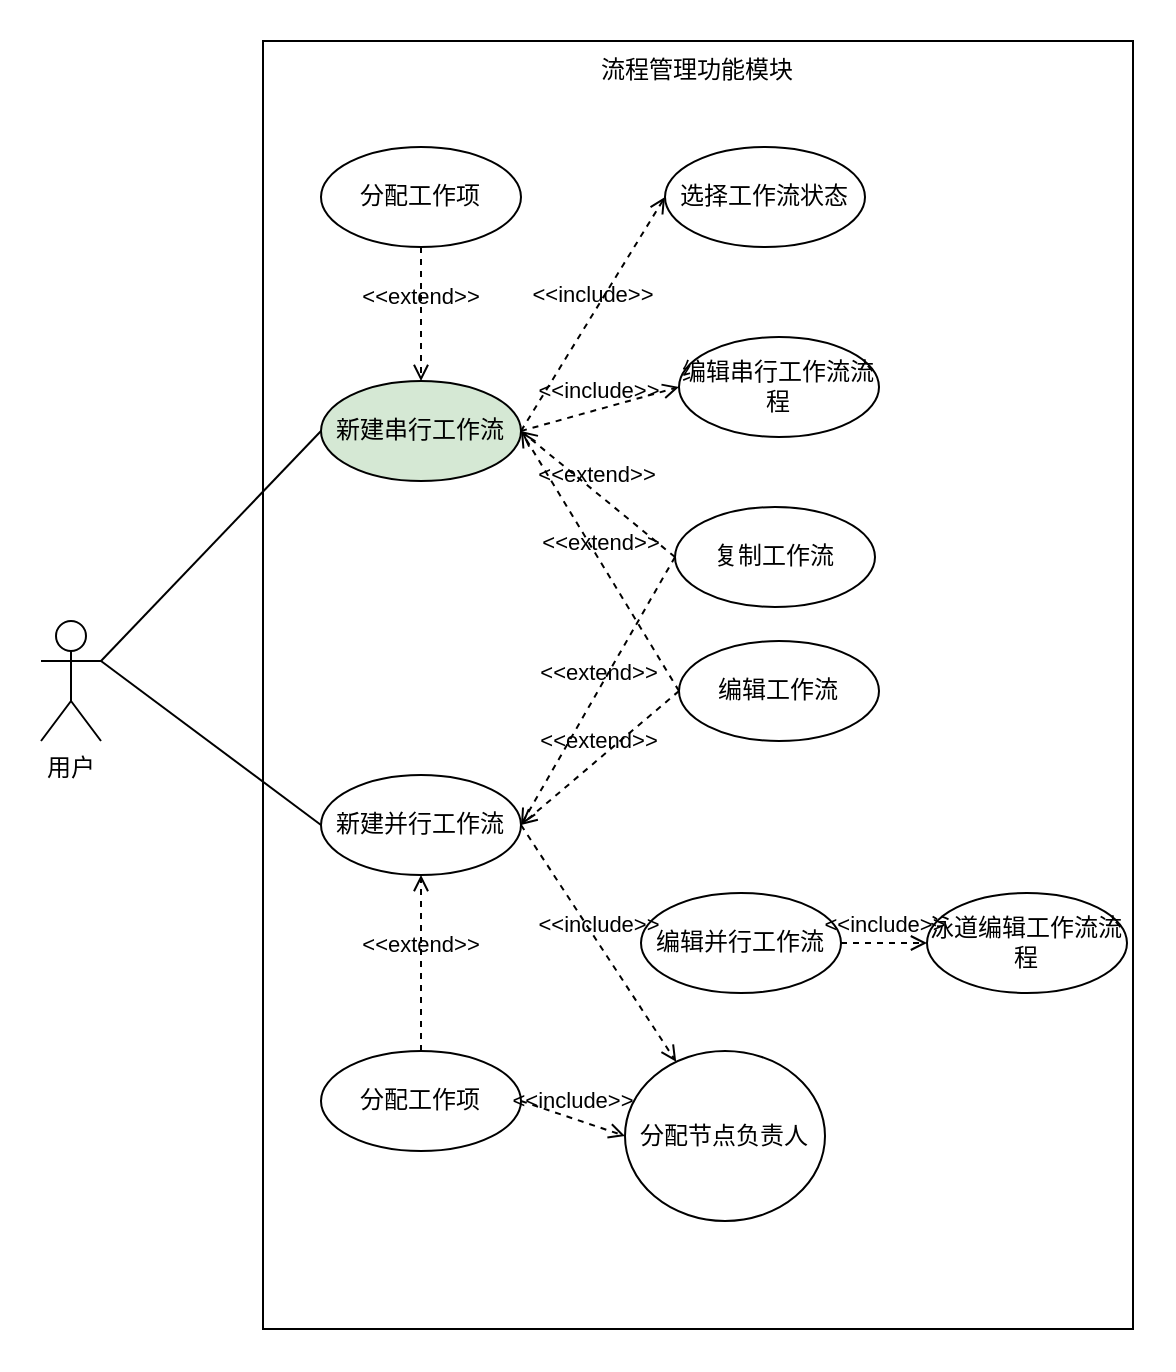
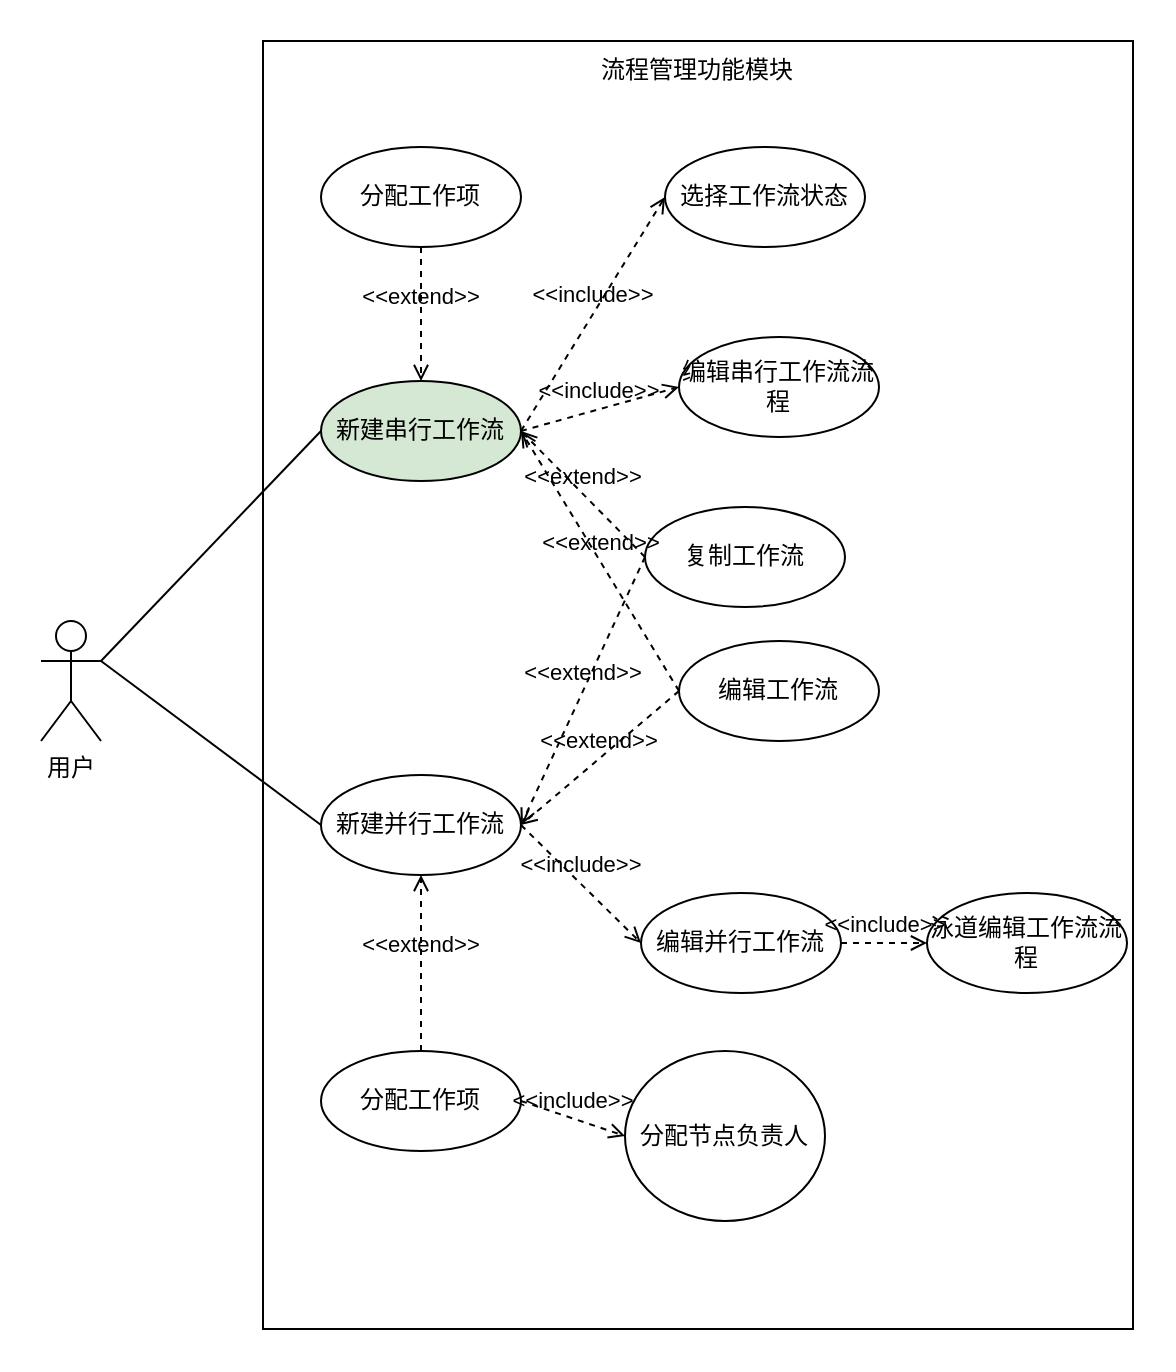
(775, 557) -> (745, 557)
(597, 942) -> (579, 882)
